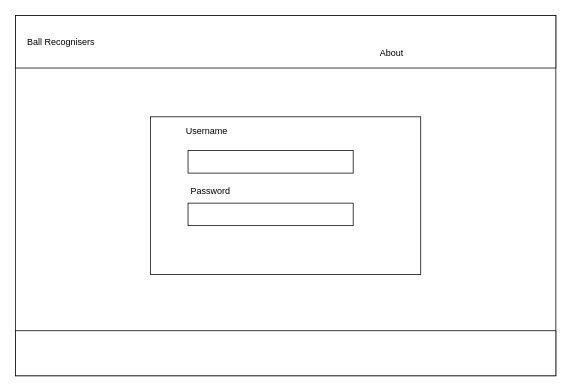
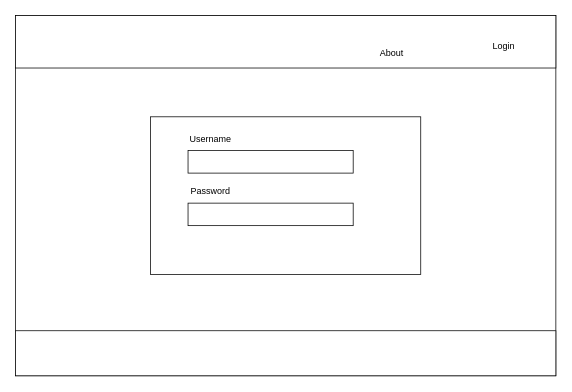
(79, 42) -> none
none -> (518, 45)
(207, 132) -> (210, 139)
